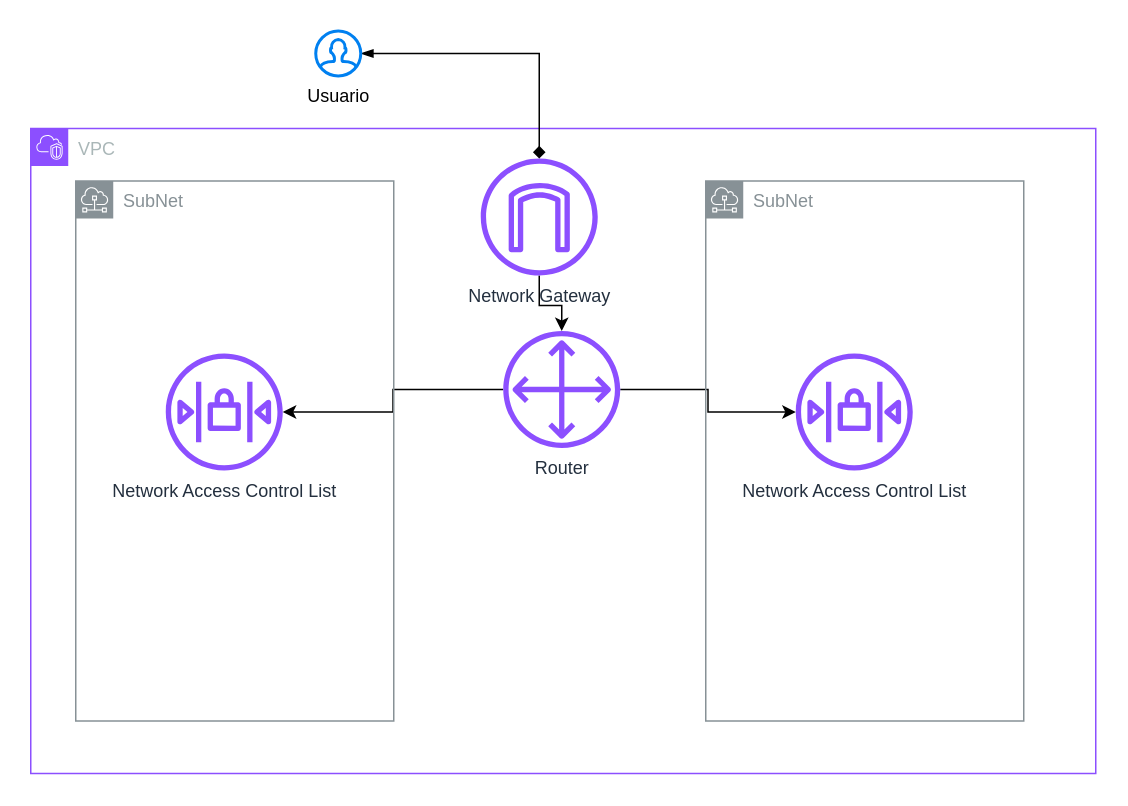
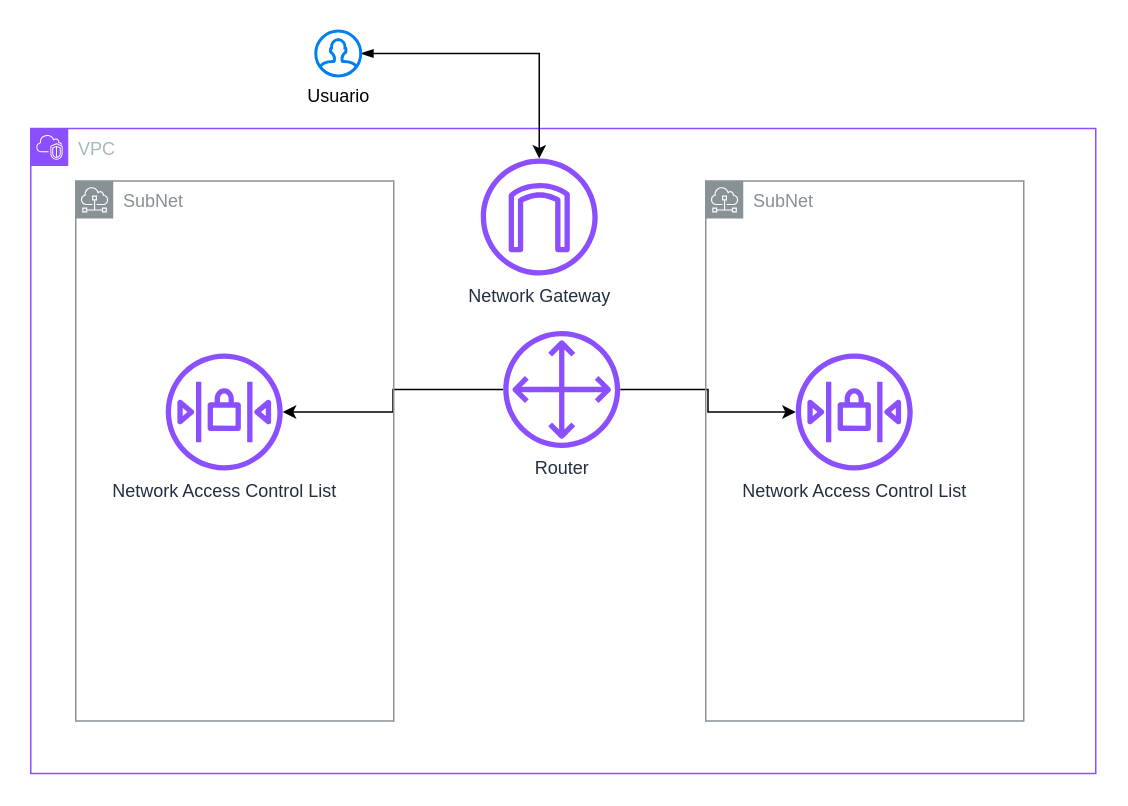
(539, 146) -> (539, 147)
(542, 305) -> none
